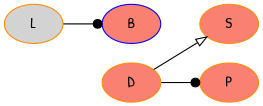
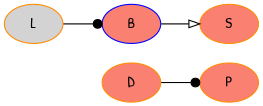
(176, 56) -> (175, 24)
